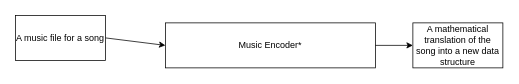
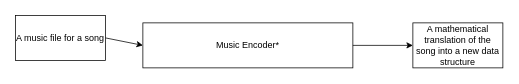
(270, 45) -> (248, 45)
